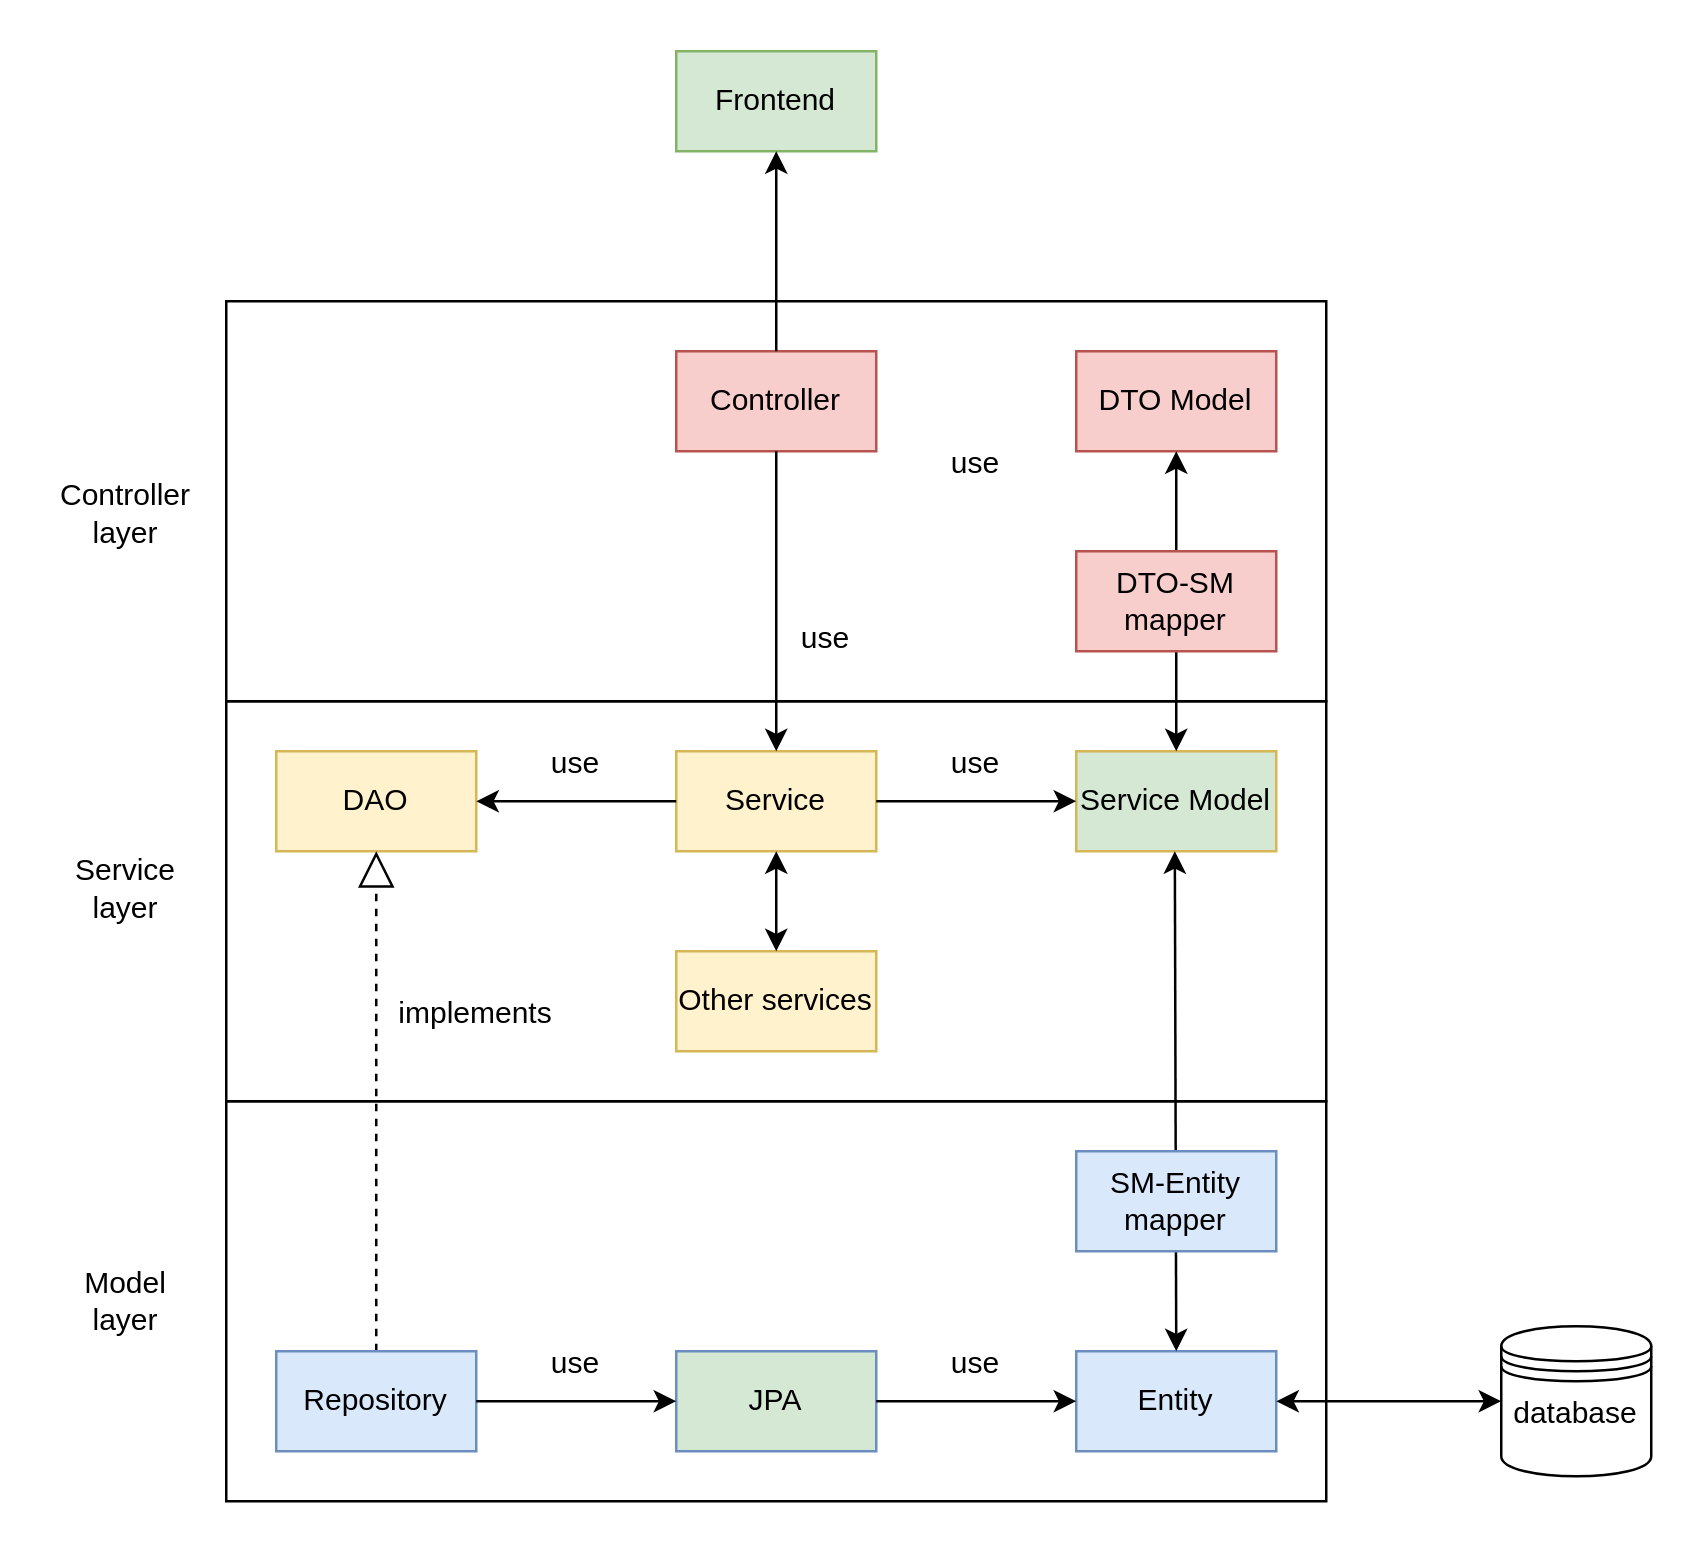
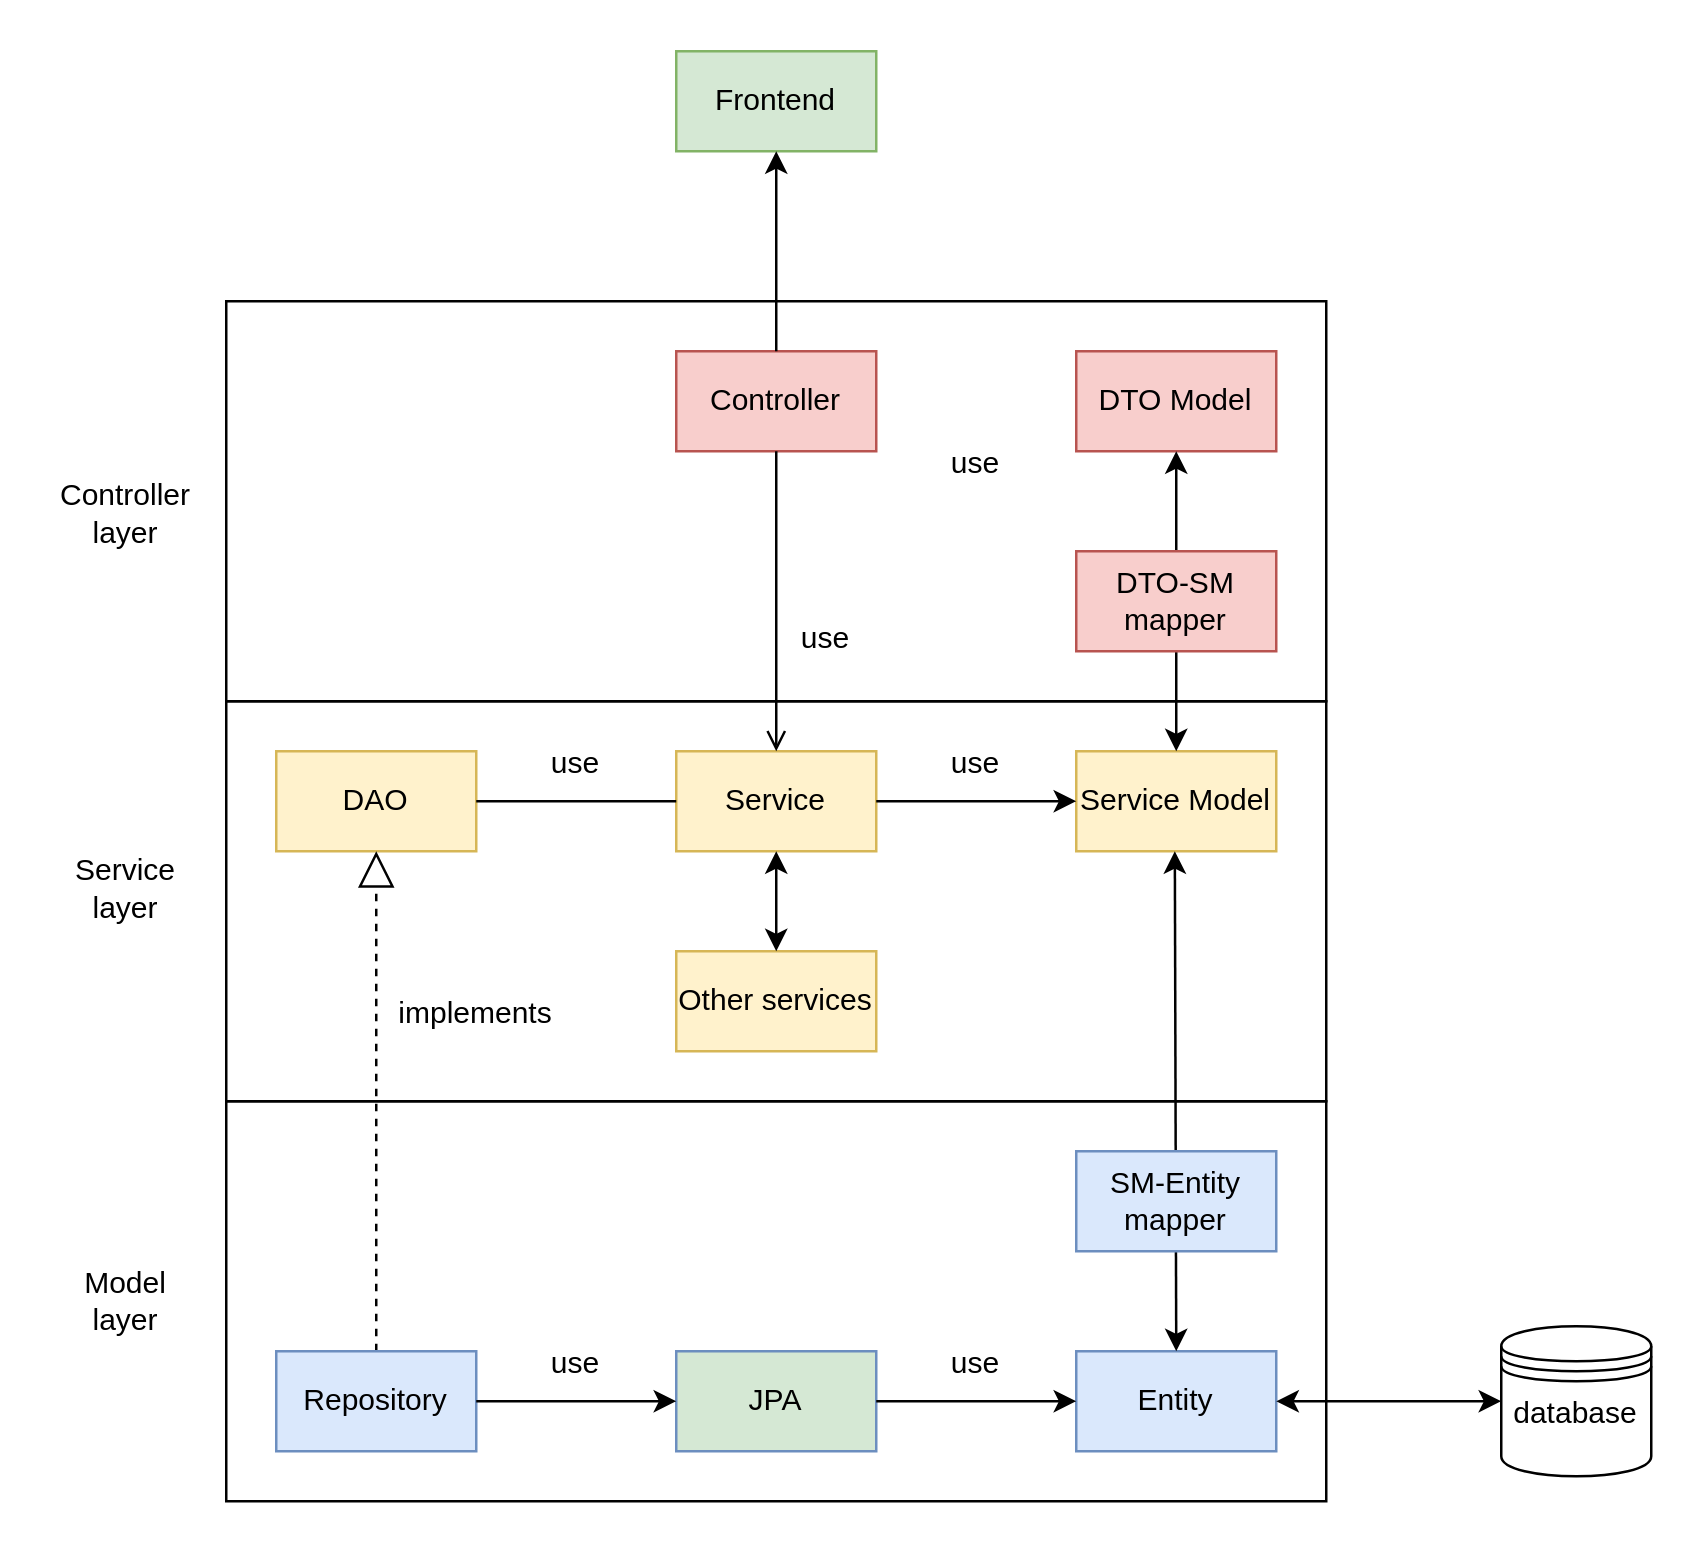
(776, 733) -> (776, 737)
(494, 801) -> (486, 801)
(1176, 801) -> (1176, 801)
